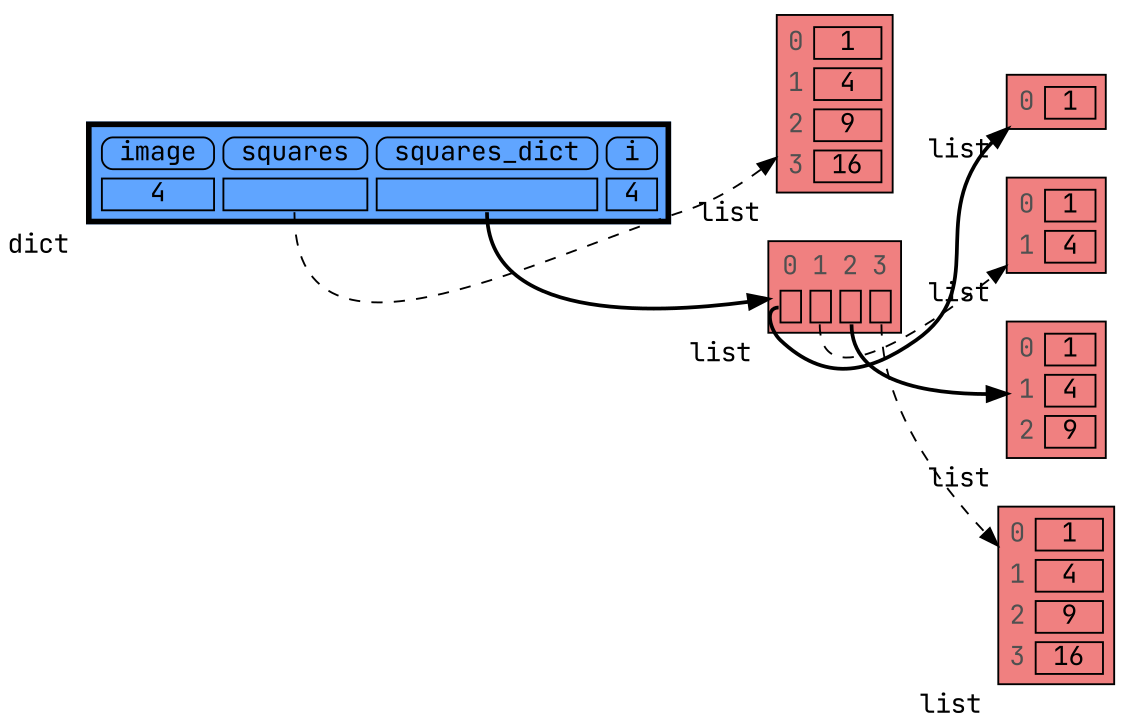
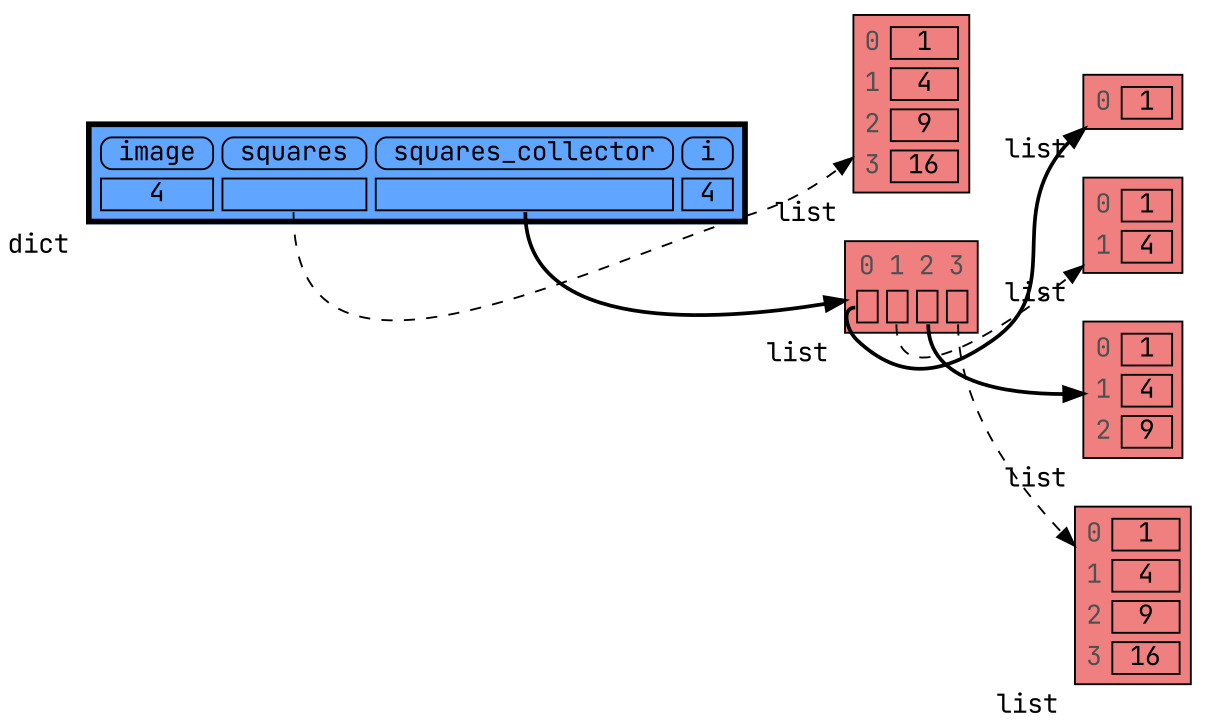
(487, 152) -> (524, 152)
